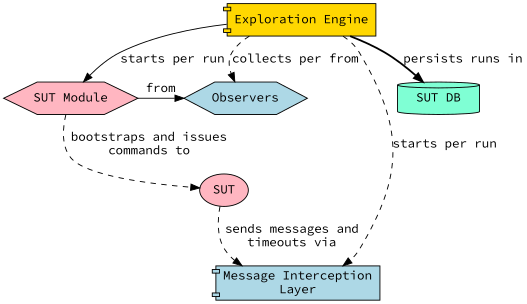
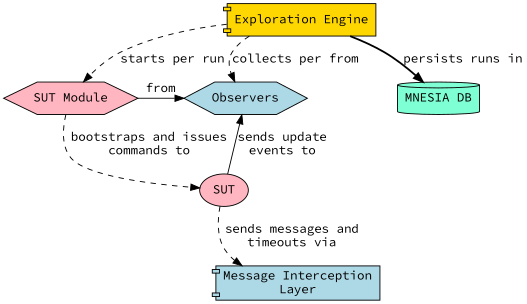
(154, 39) -> (154, 39)
(439, 98) -> (439, 98)
(393, 147) -> none
none -> (234, 149)
